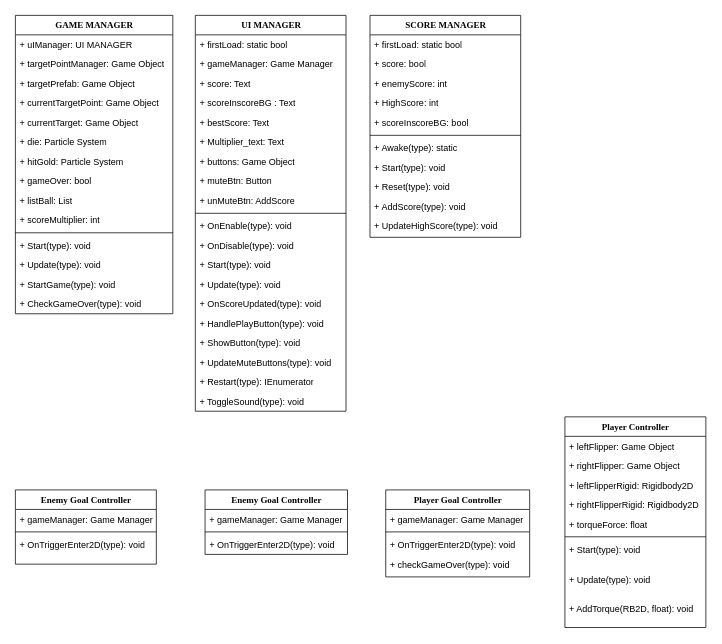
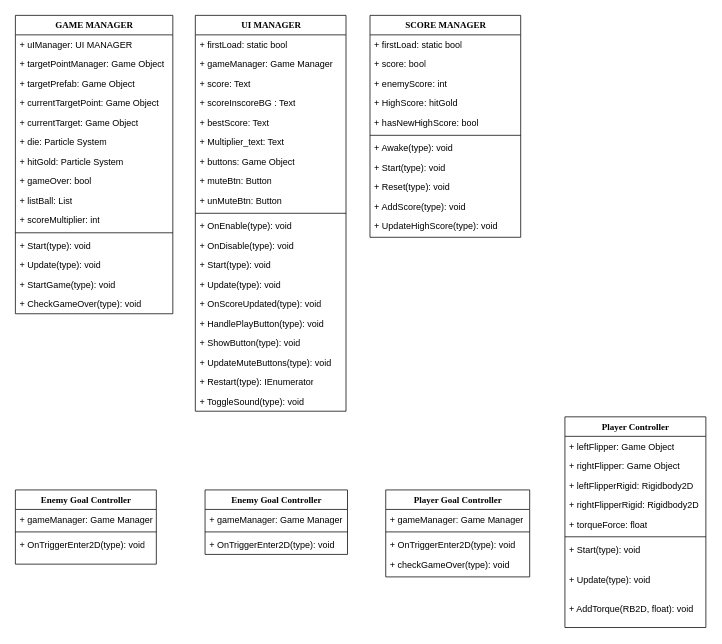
(409, 104) -> (418, 104)
(425, 124) -> (427, 124)
(423, 149) -> (418, 149)
(249, 202) -> (244, 202)
